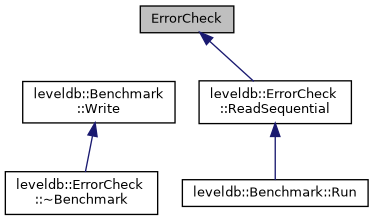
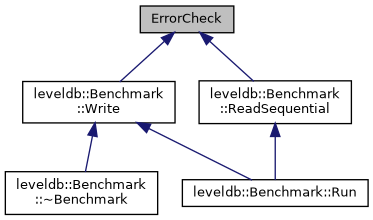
none -> (142, 62)
(275, 102) -> (275, 102)
none -> (200, 154)
(82, 193) -> (82, 193)
